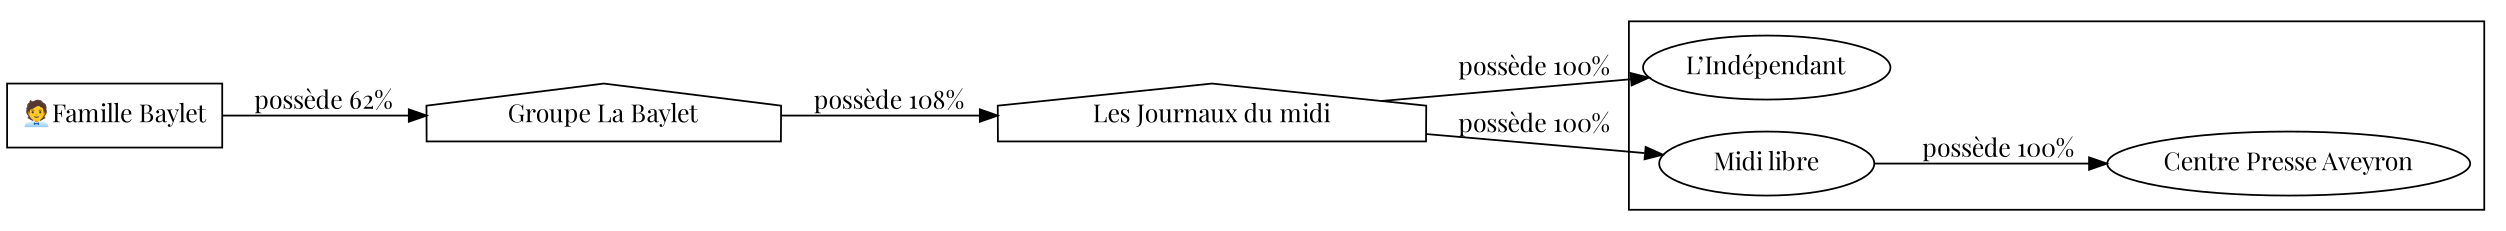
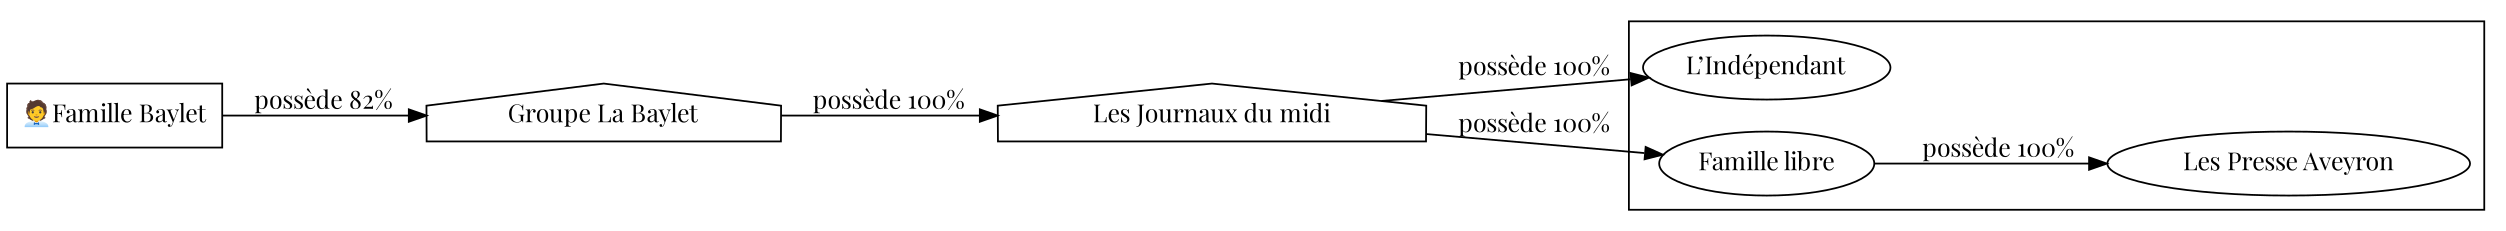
(324, 102) -> (324, 102)
(889, 102) -> (889, 102)
(1767, 164) -> (1767, 164)
(2289, 164) -> (2289, 164)
